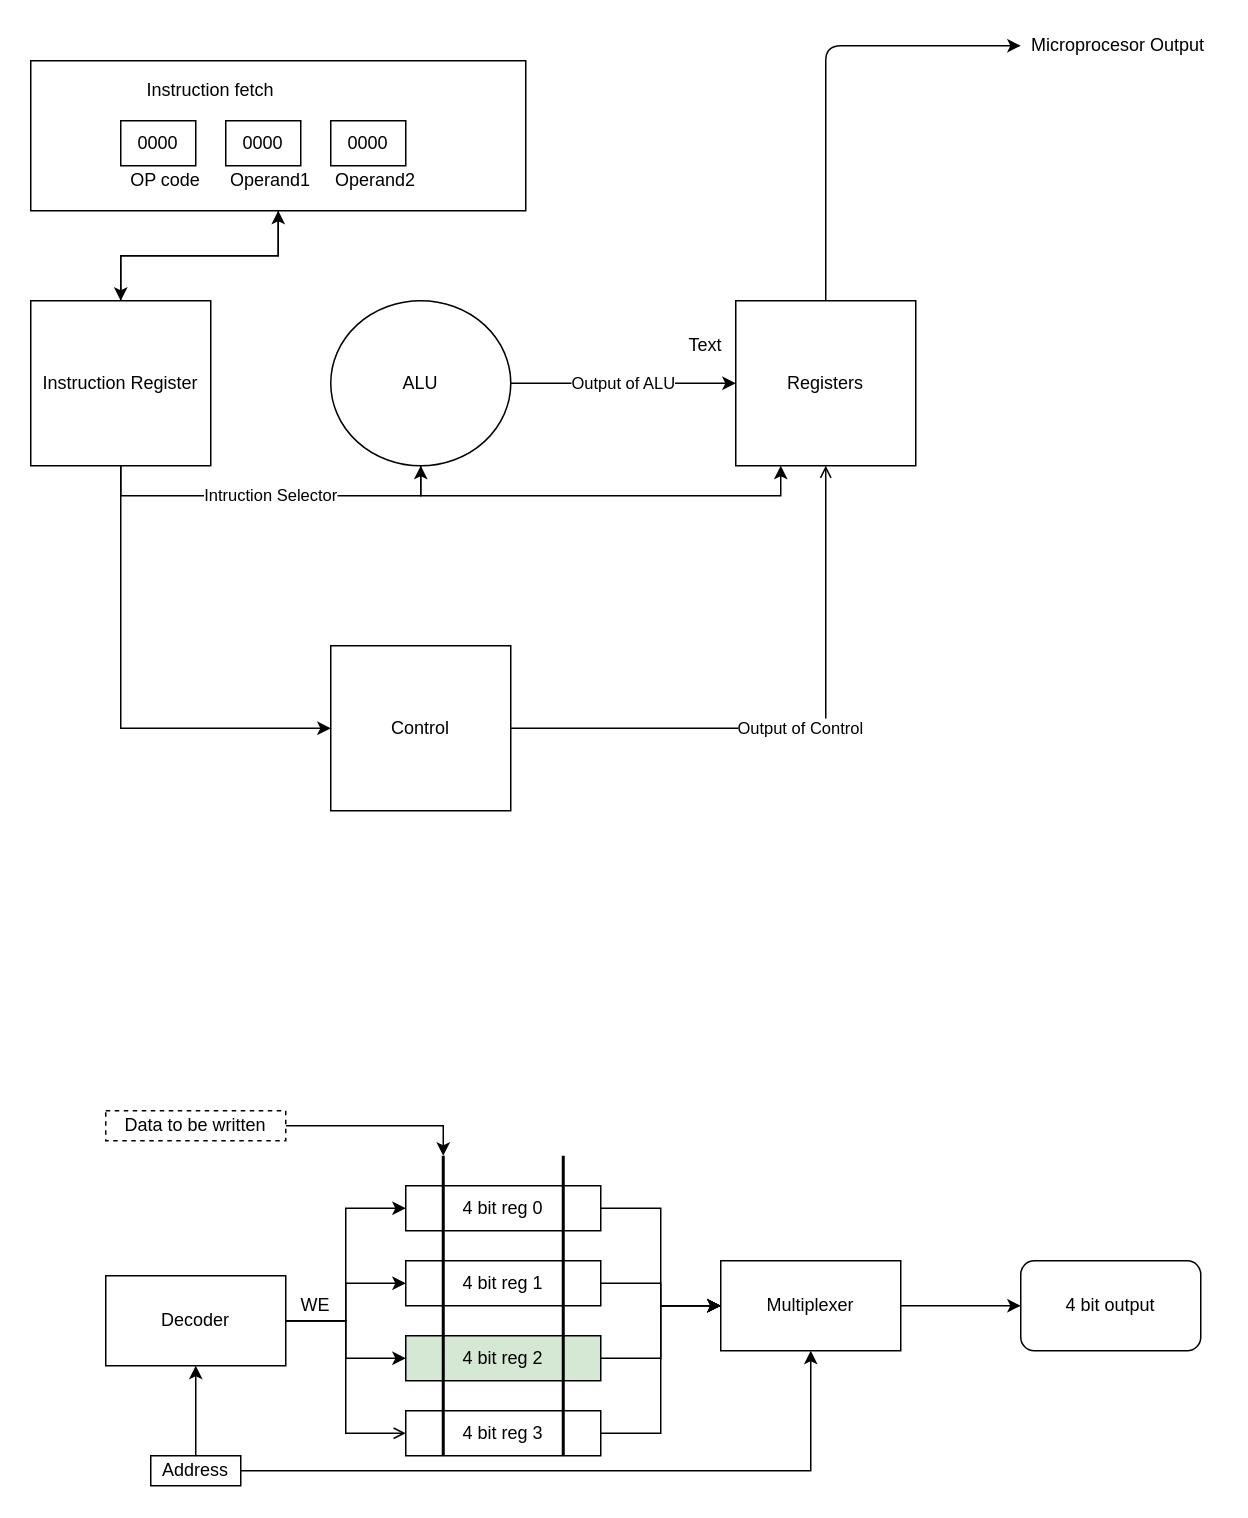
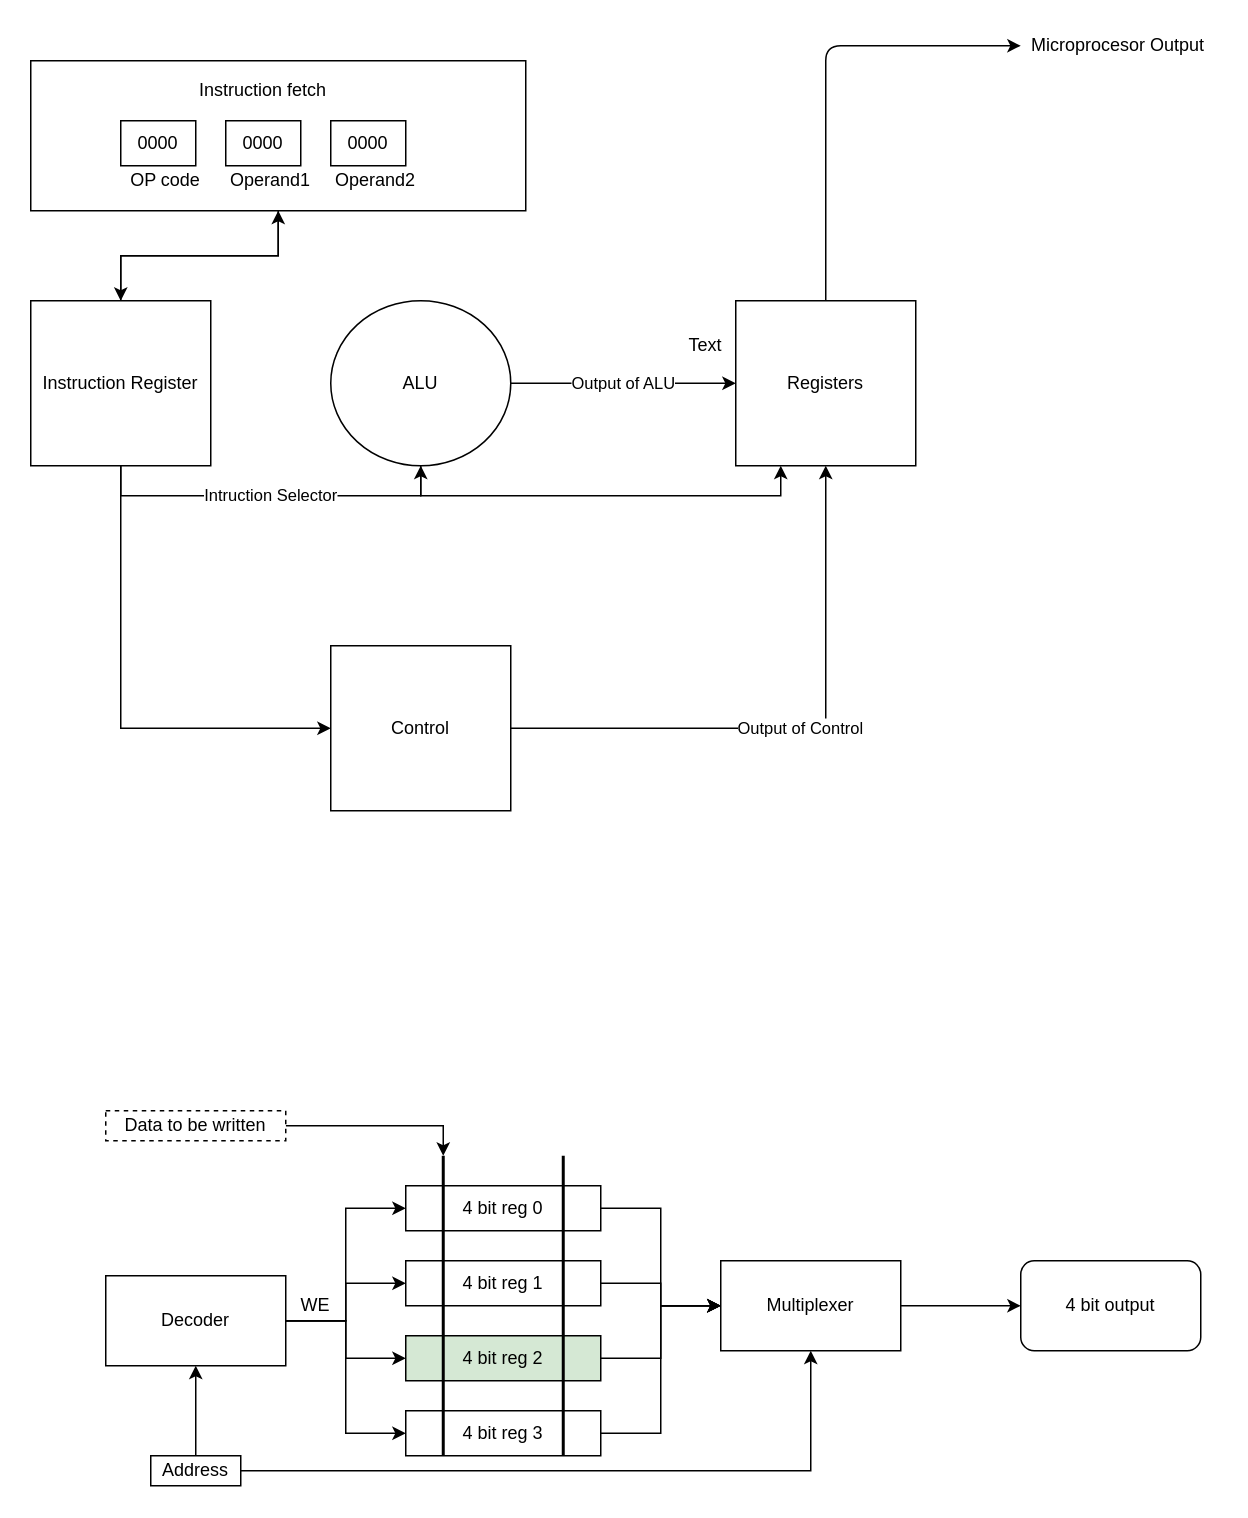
(211, 91) -> (263, 91)
(826, 474) -> (826, 477)
(396, 1433) -> (394, 1433)
